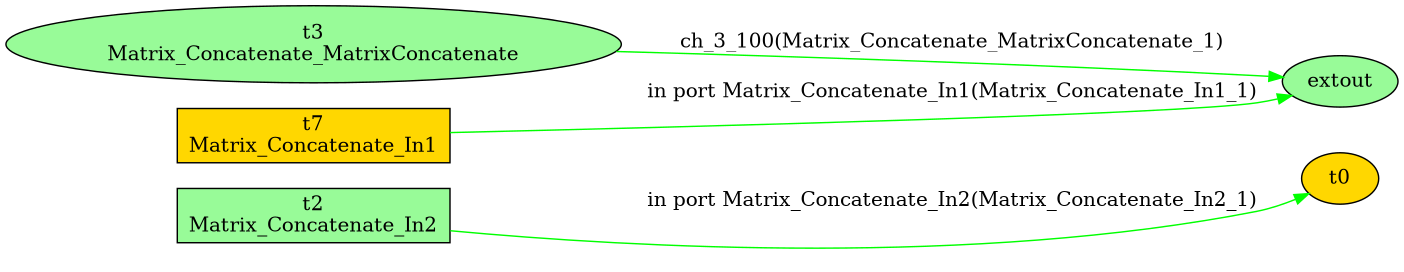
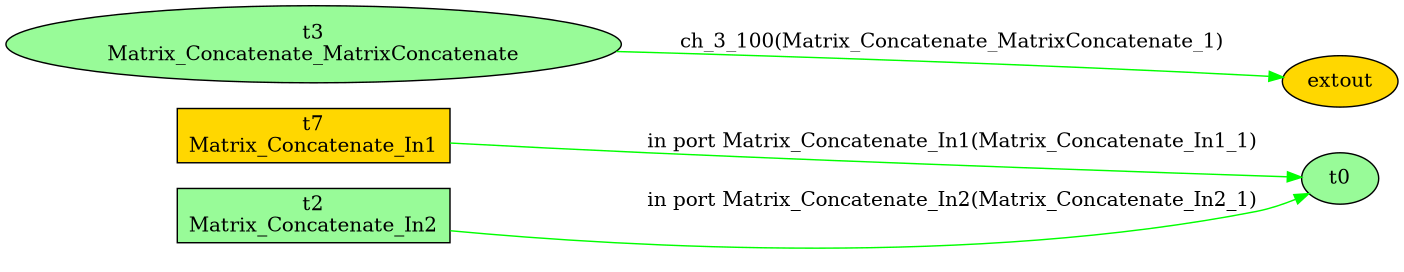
(1340, 81) -> (1340, 81)
(864, 121) -> (869, 162)
(1340, 178) -> (1340, 178)
